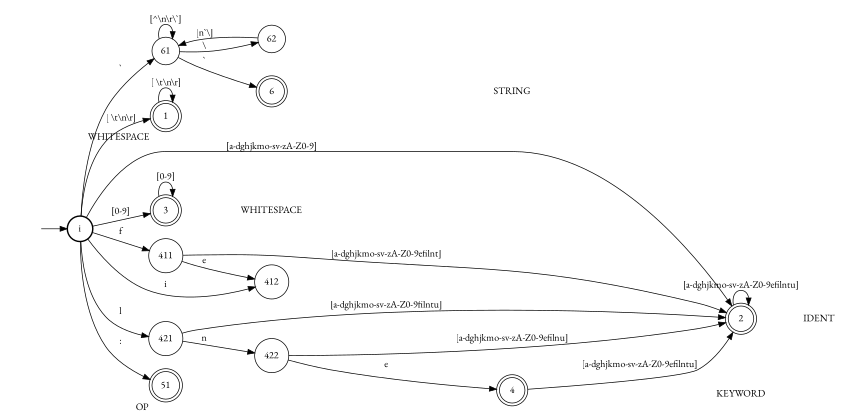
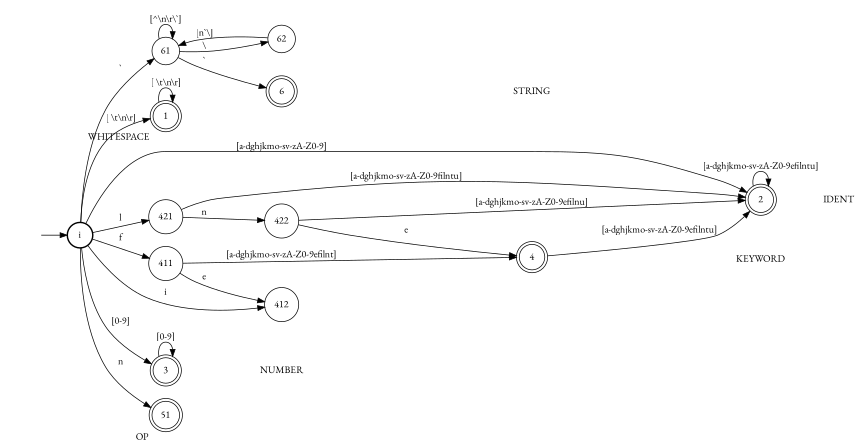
(272, 210) -> (282, 370)
(453, 267) -> (346, 260)
(121, 341) -> (121, 362)
